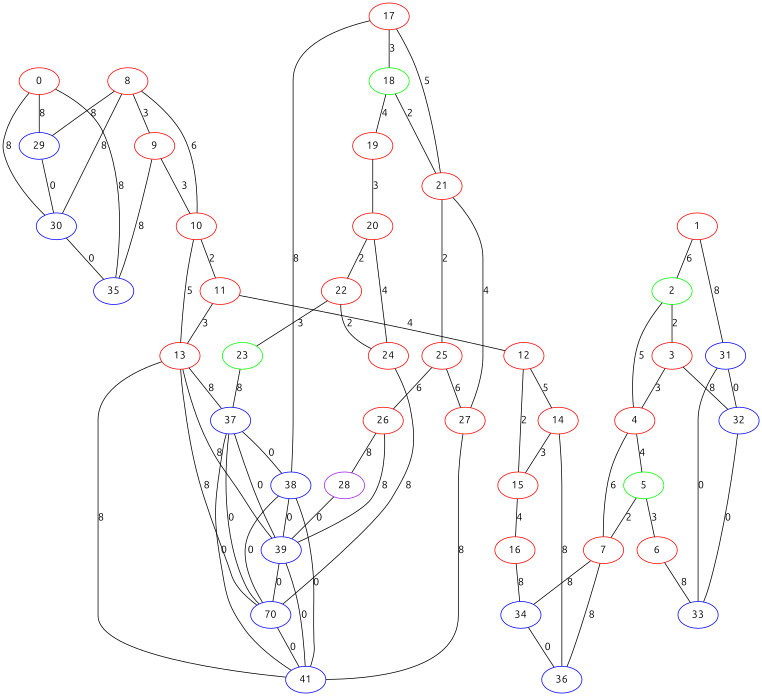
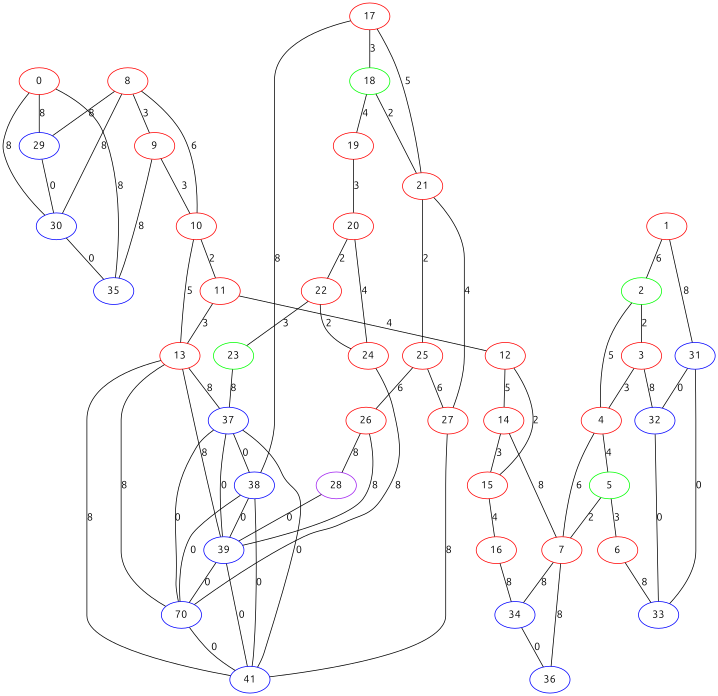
(562, 550) -> (533, 485)
